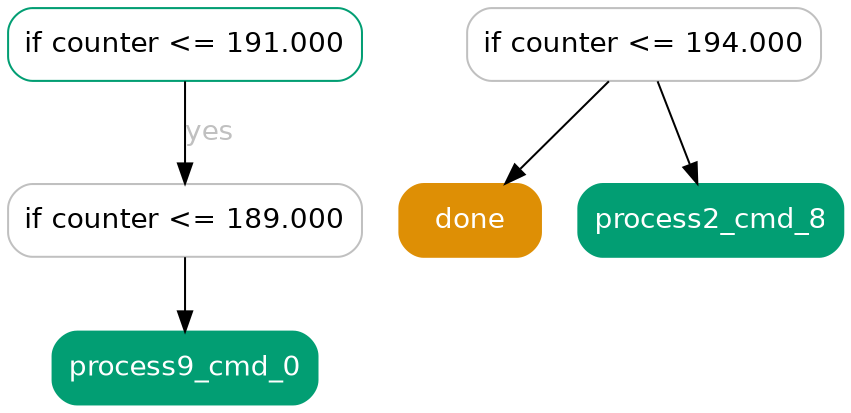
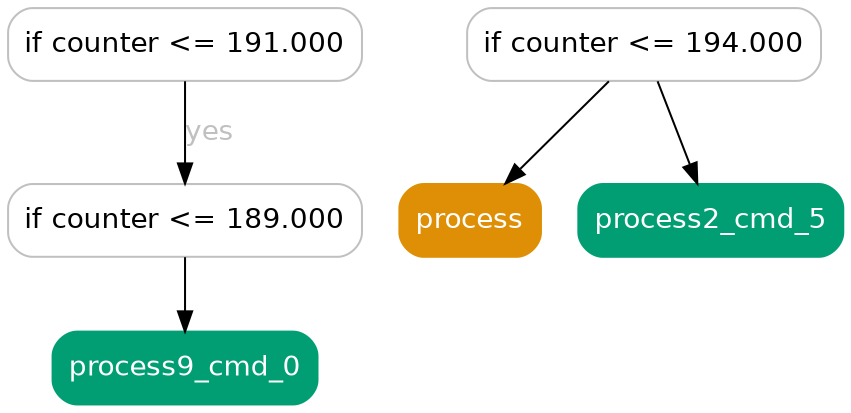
(185, 44) -> (185, 44)
(470, 220) -> (470, 220)
(711, 220) -> (711, 220)
